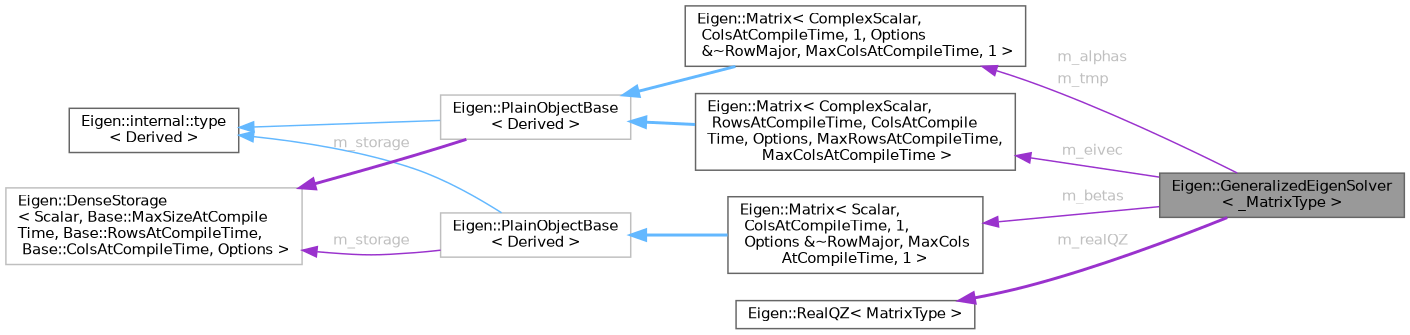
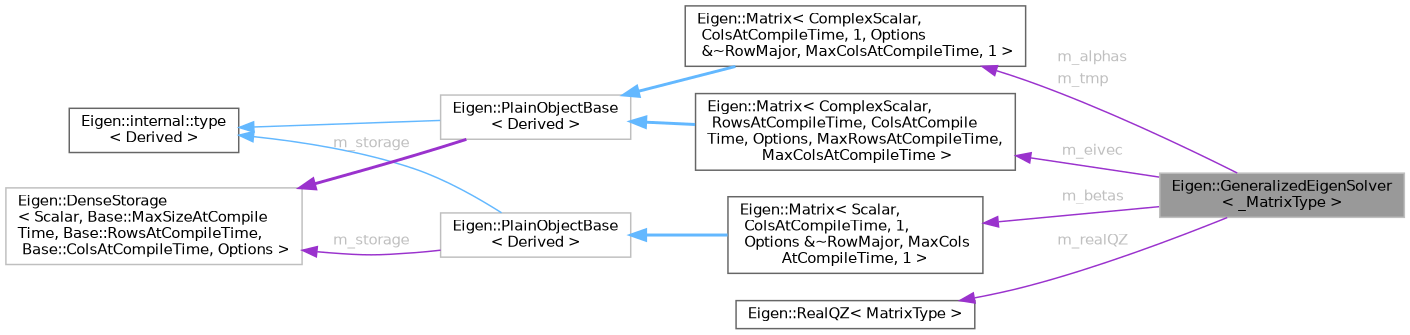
(1282, 195) -> (1282, 195)
(1103, 264) -> (1103, 264)
